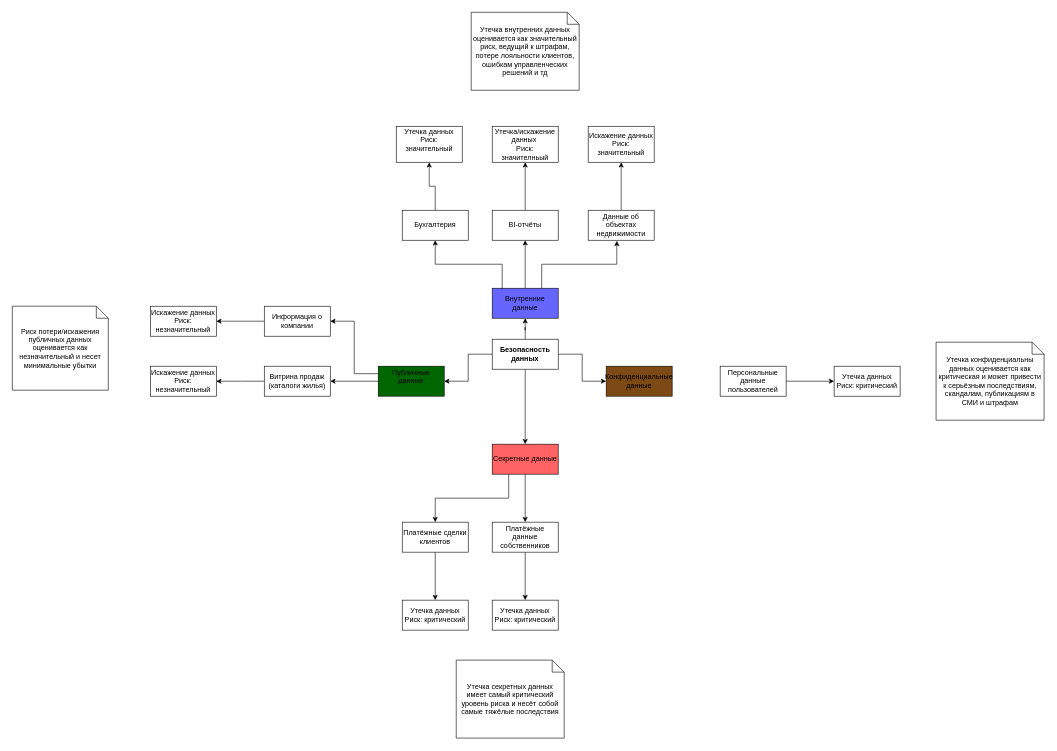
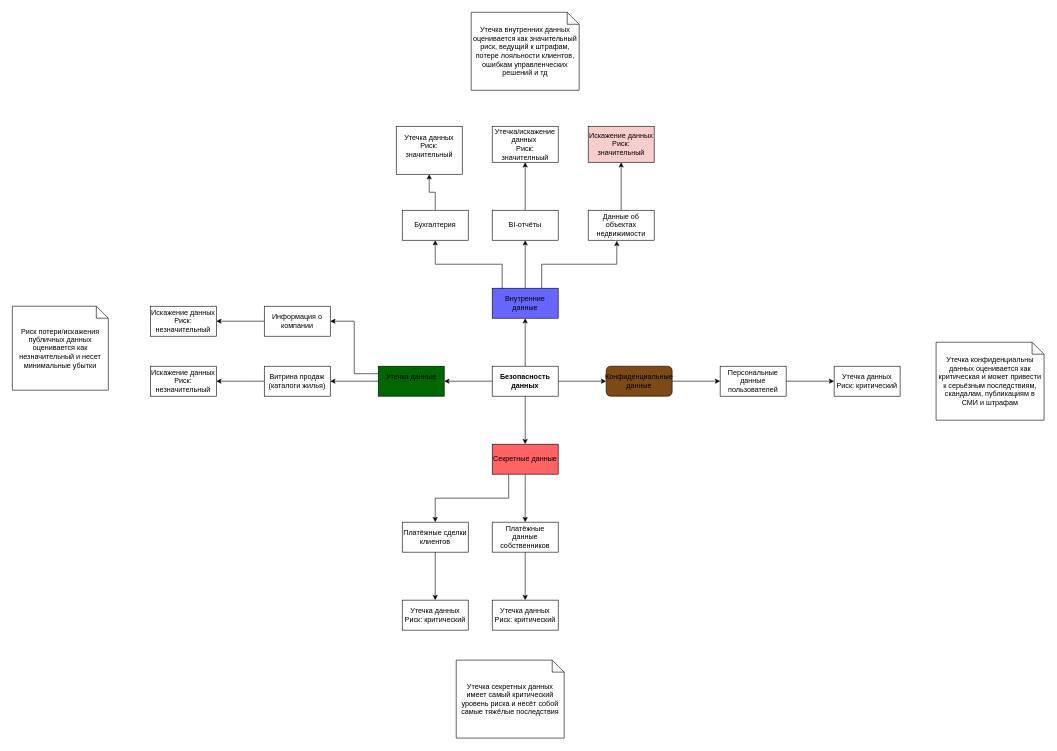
(429, 144) -> (429, 150)
(621, 144) -> (621, 144)
(525, 354) -> (525, 381)
(411, 381) -> (411, 381)
(639, 381) -> (639, 381)
none -> (714, 381)
